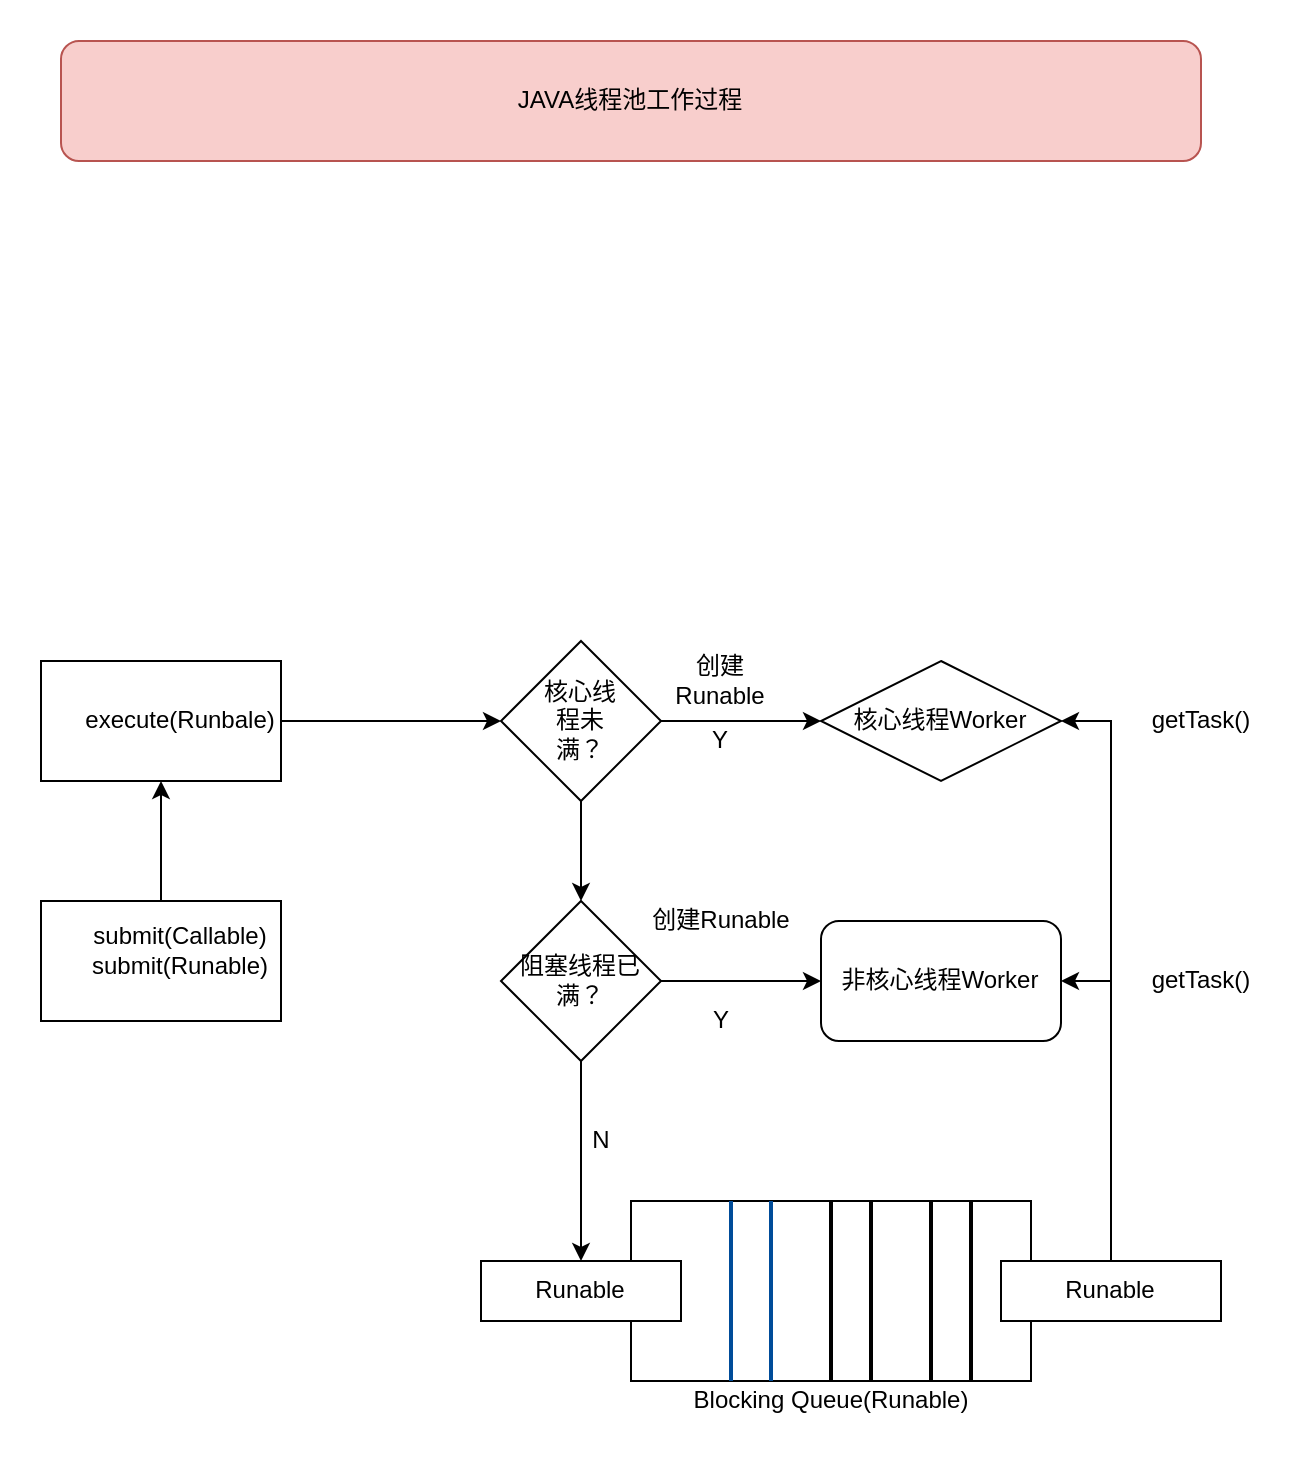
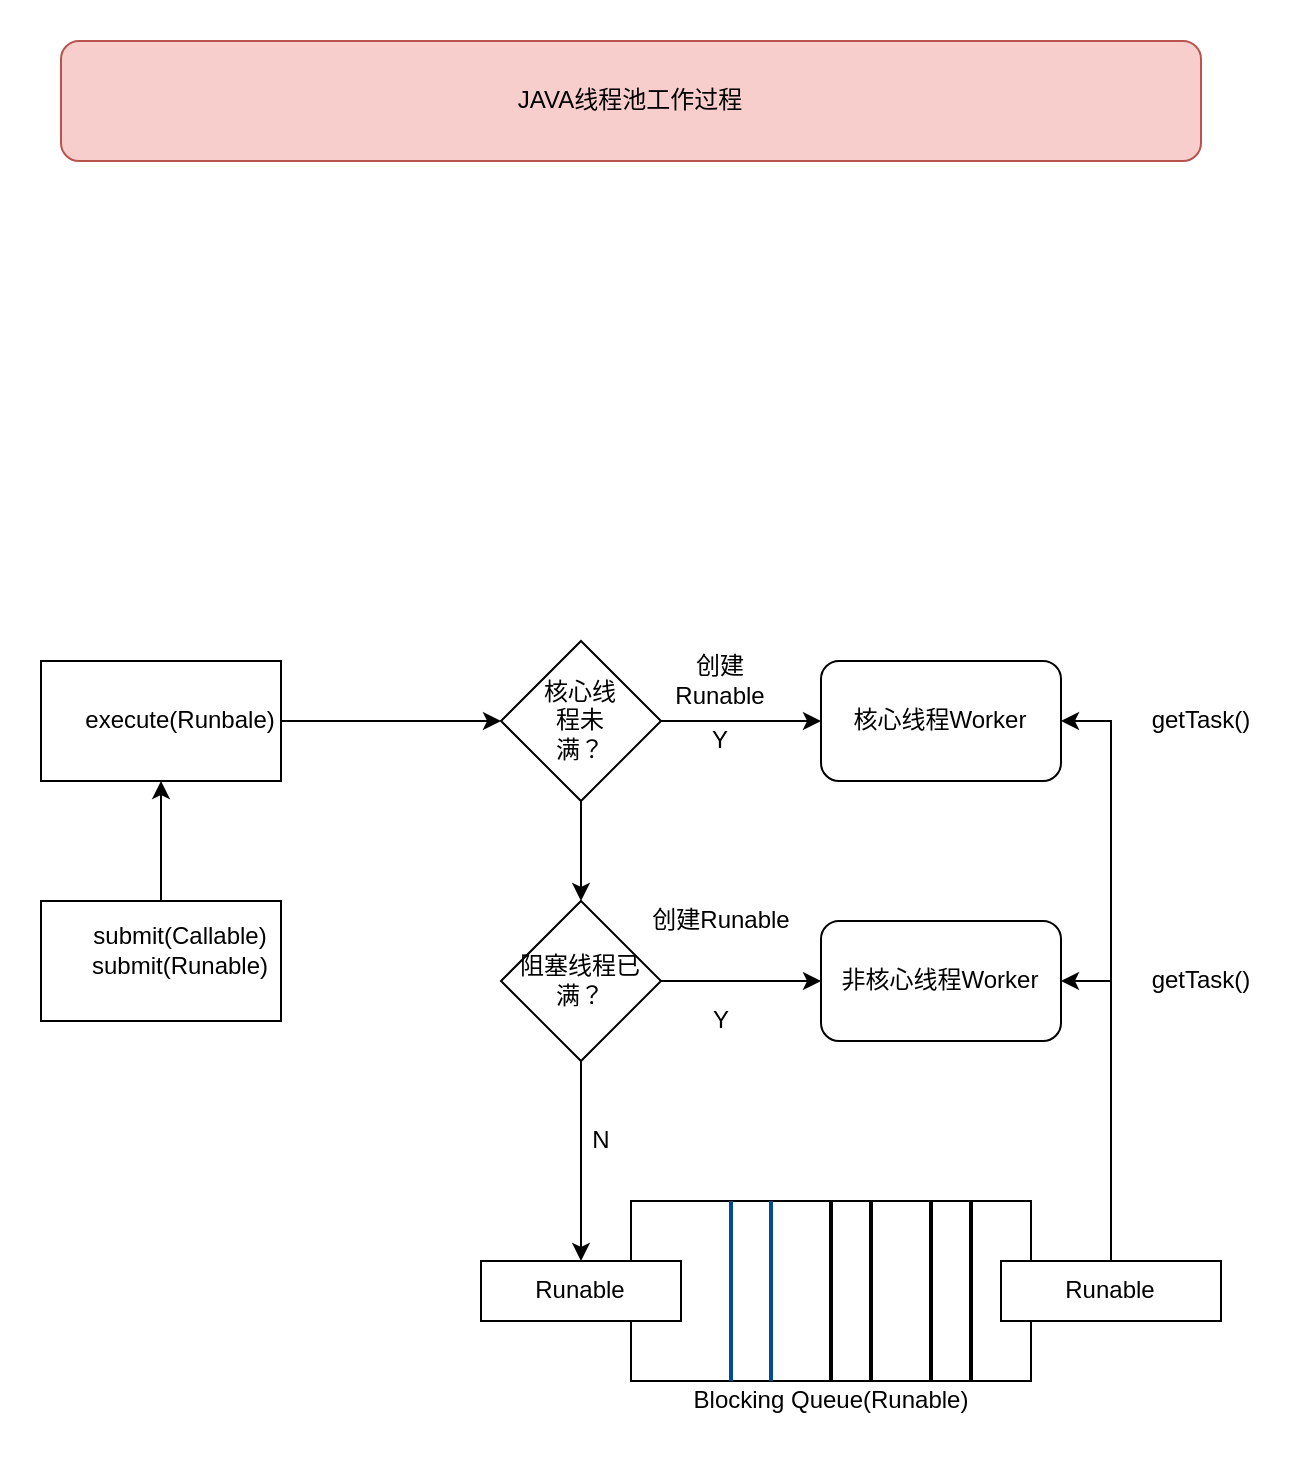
(941, 721) -> (941, 721)
